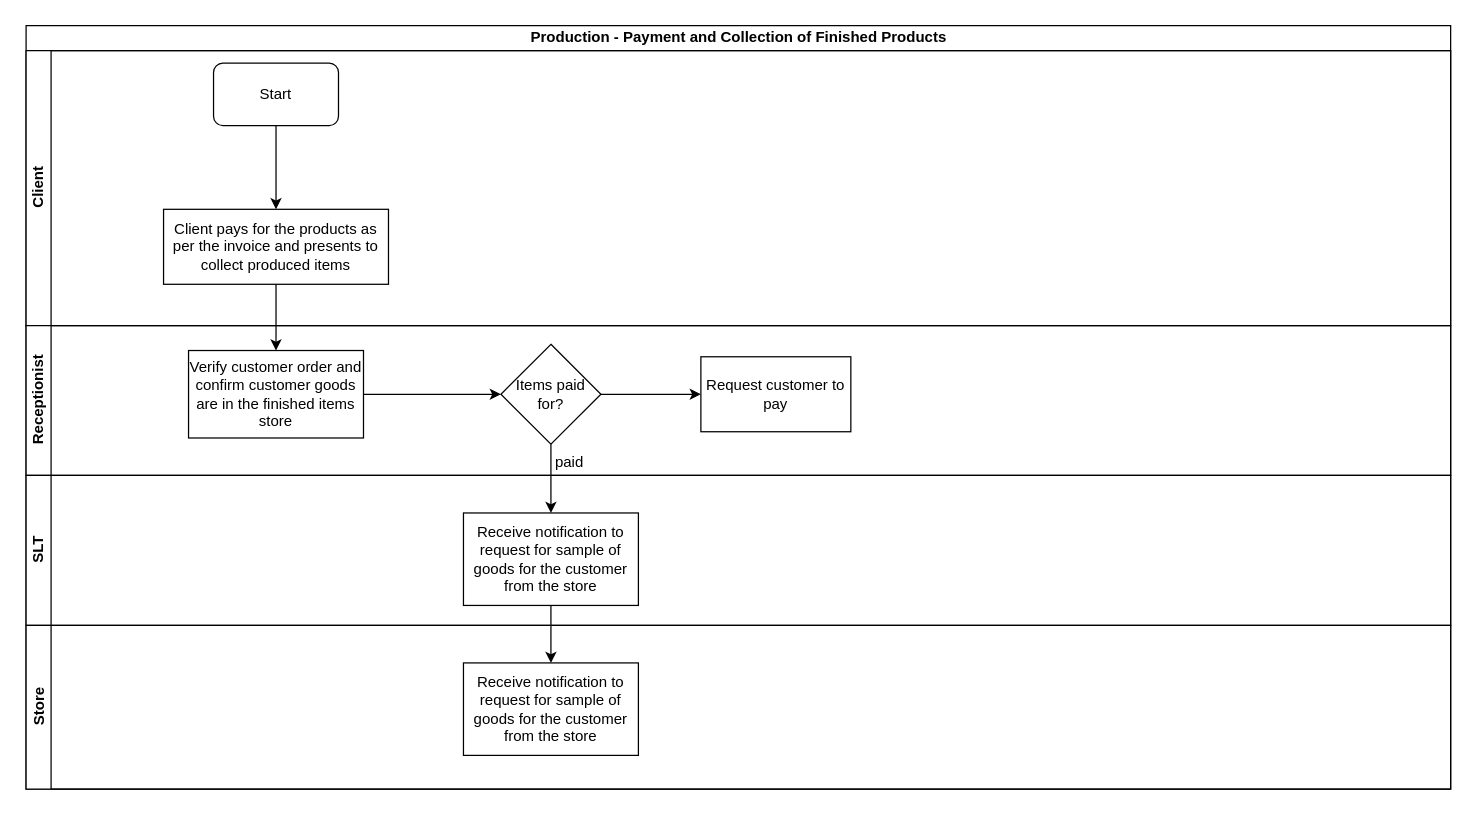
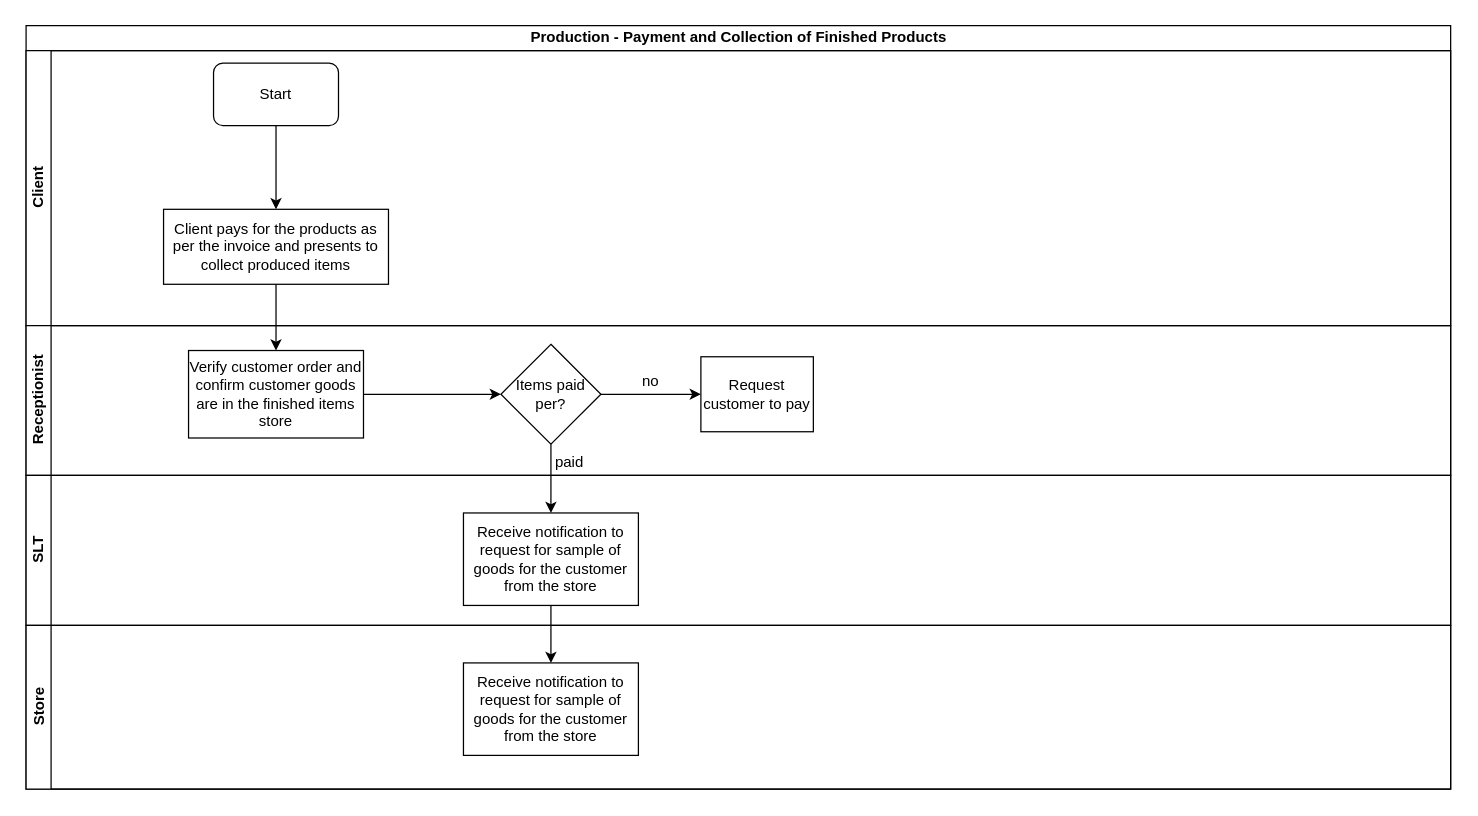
none -> (651, 382)
(551, 394) -> (551, 394)
(776, 394) -> (757, 394)
